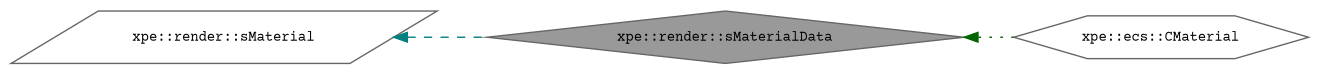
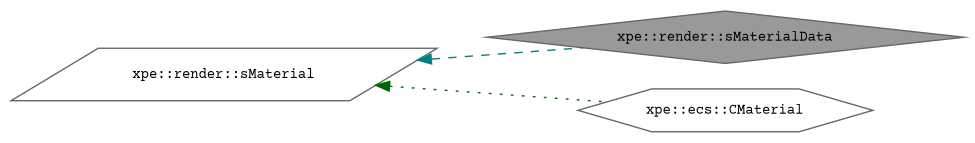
(996, 37) -> (498, 94)
